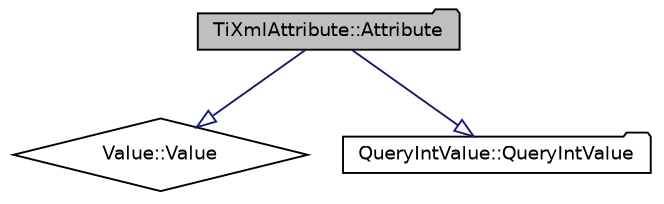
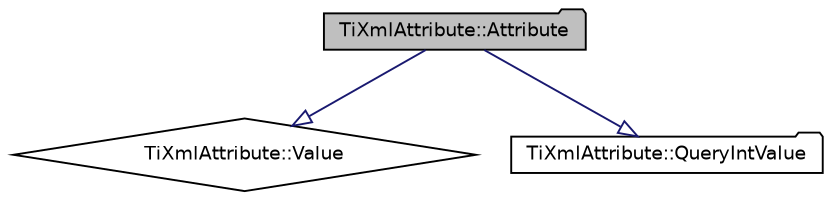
(161, 155) -> (245, 155)
(497, 155) -> (667, 155)
